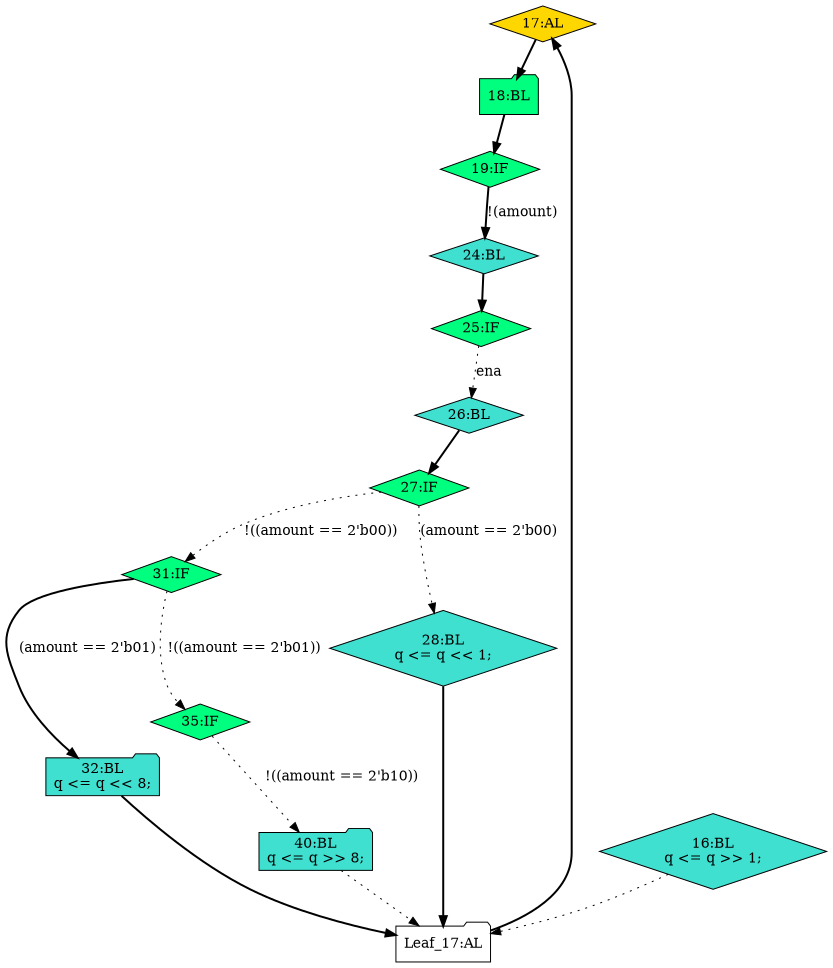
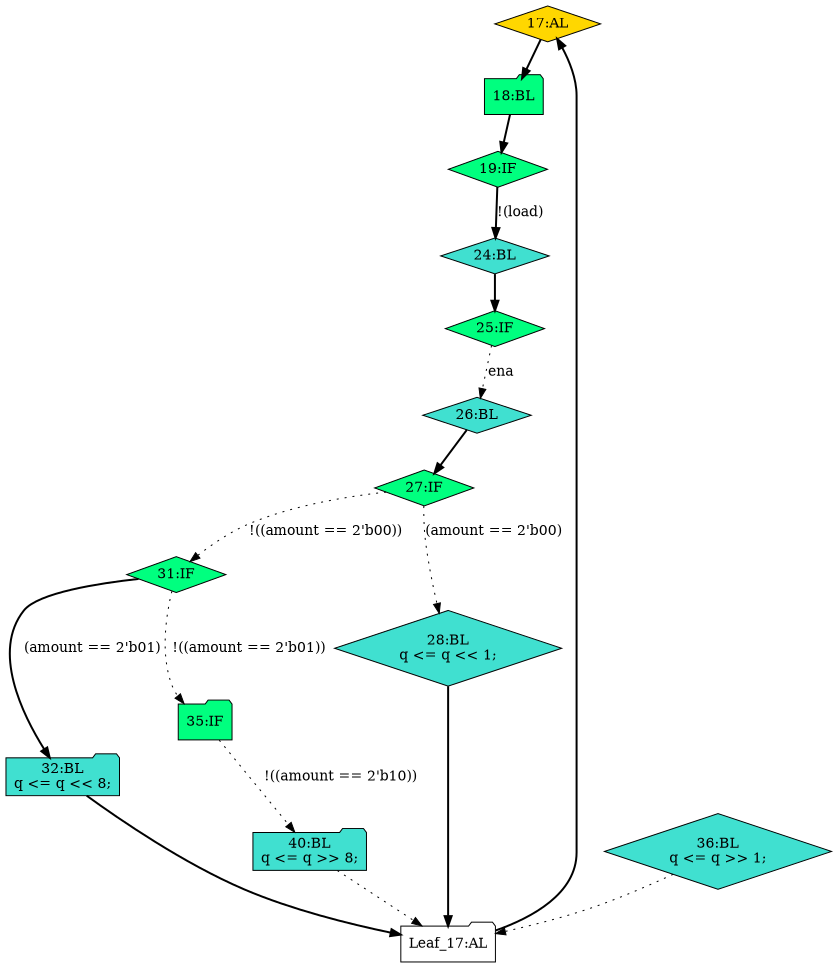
(522, 213) -> (520, 213)
(200, 722) -> (205, 722)
(713, 851) -> (718, 851)
